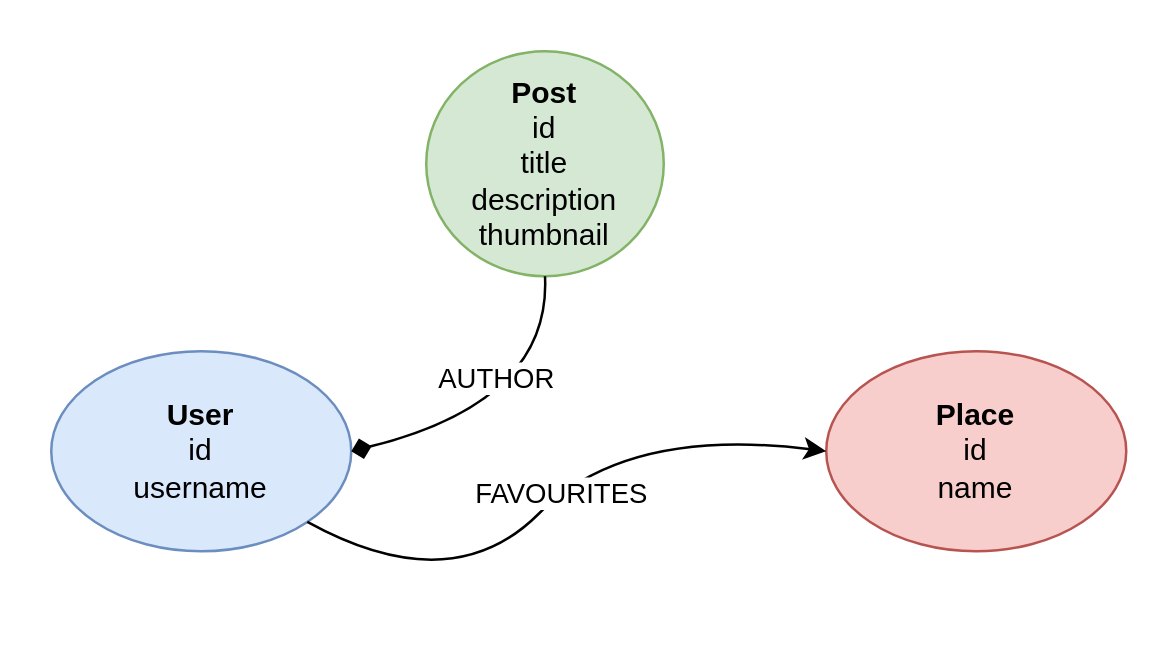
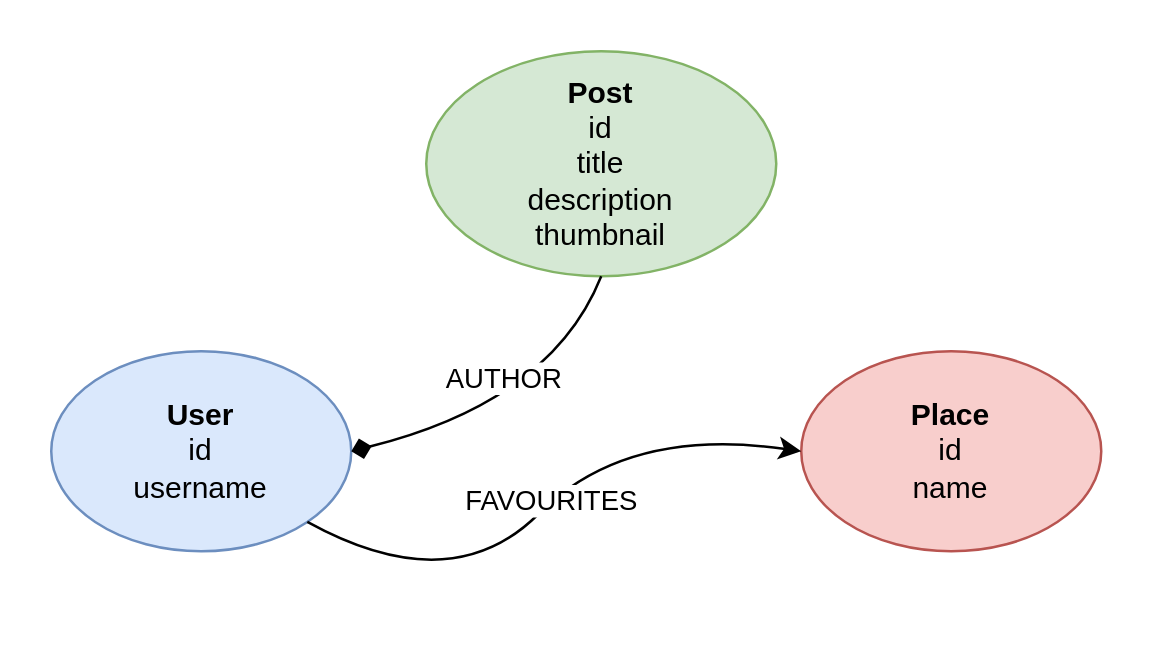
(545, 164) -> (601, 164)
(976, 451) -> (951, 451)
